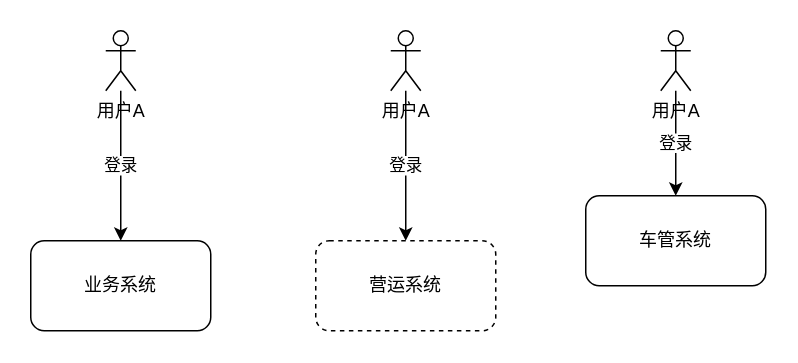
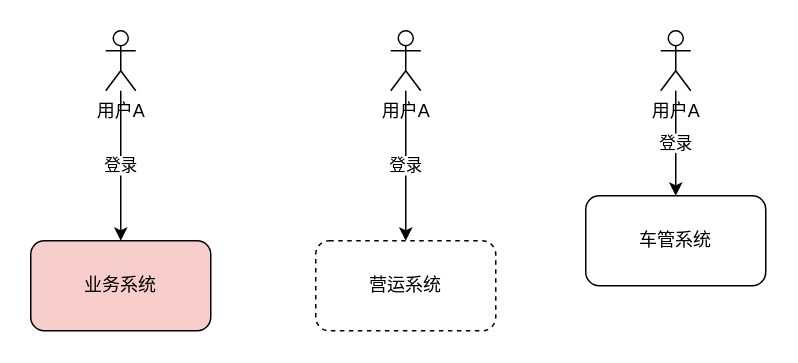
(121, 286) -> (121, 286)
